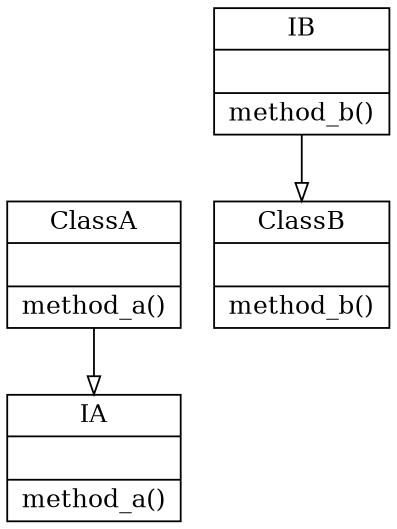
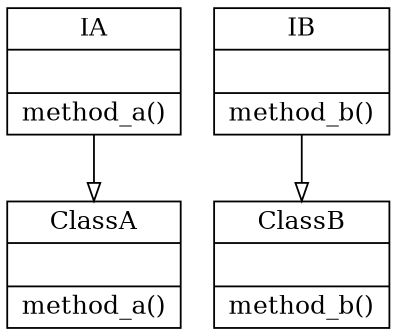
(94, 352) -> (94, 159)
